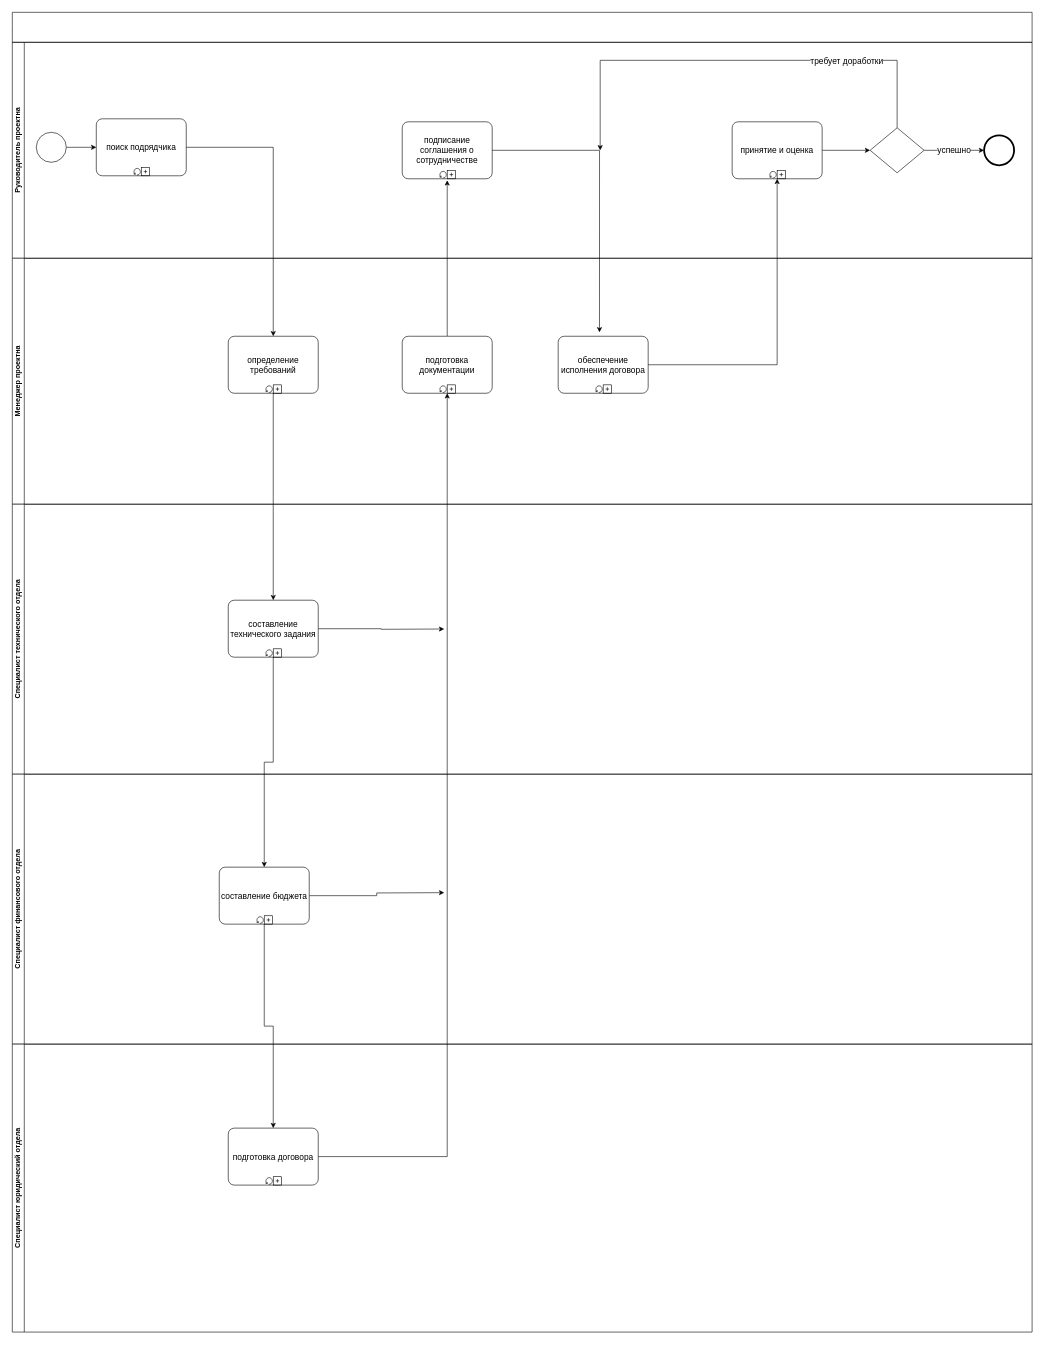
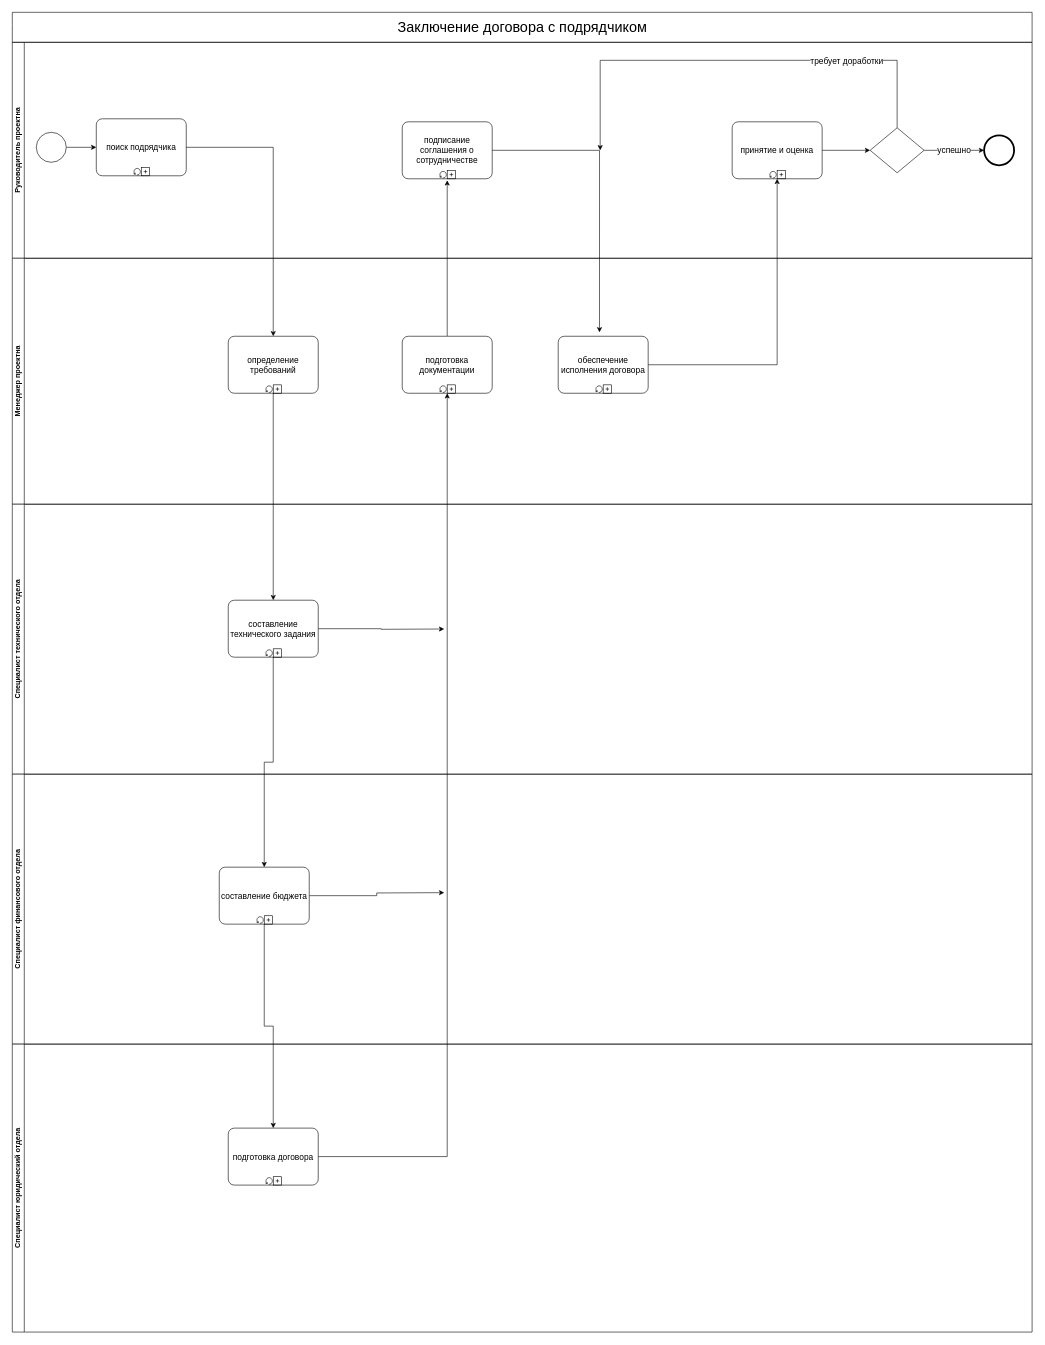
none -> (522, 27)
